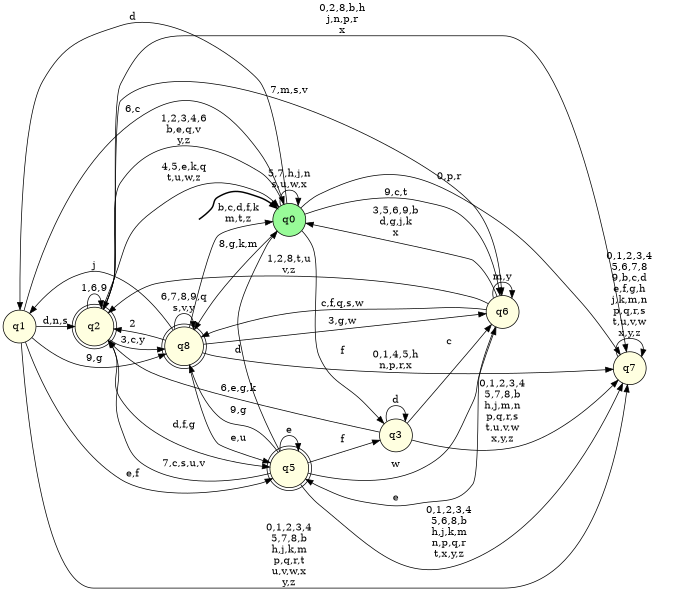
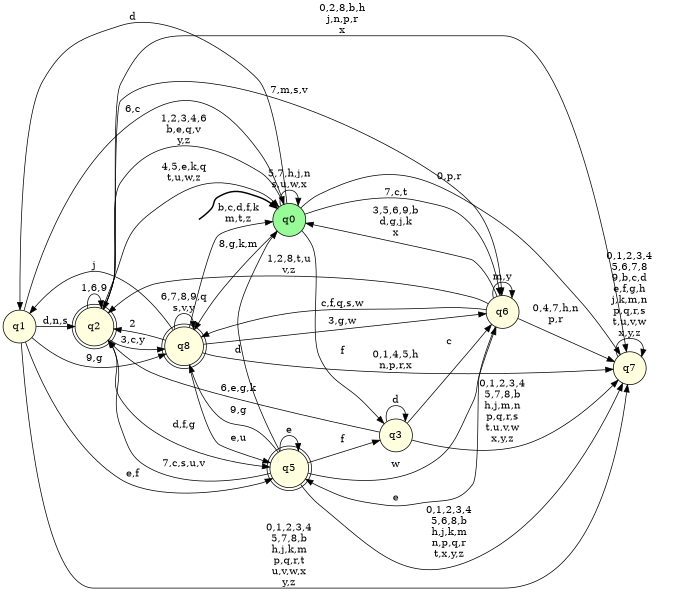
(396, 193) -> (396, 193)
none -> (563, 339)
